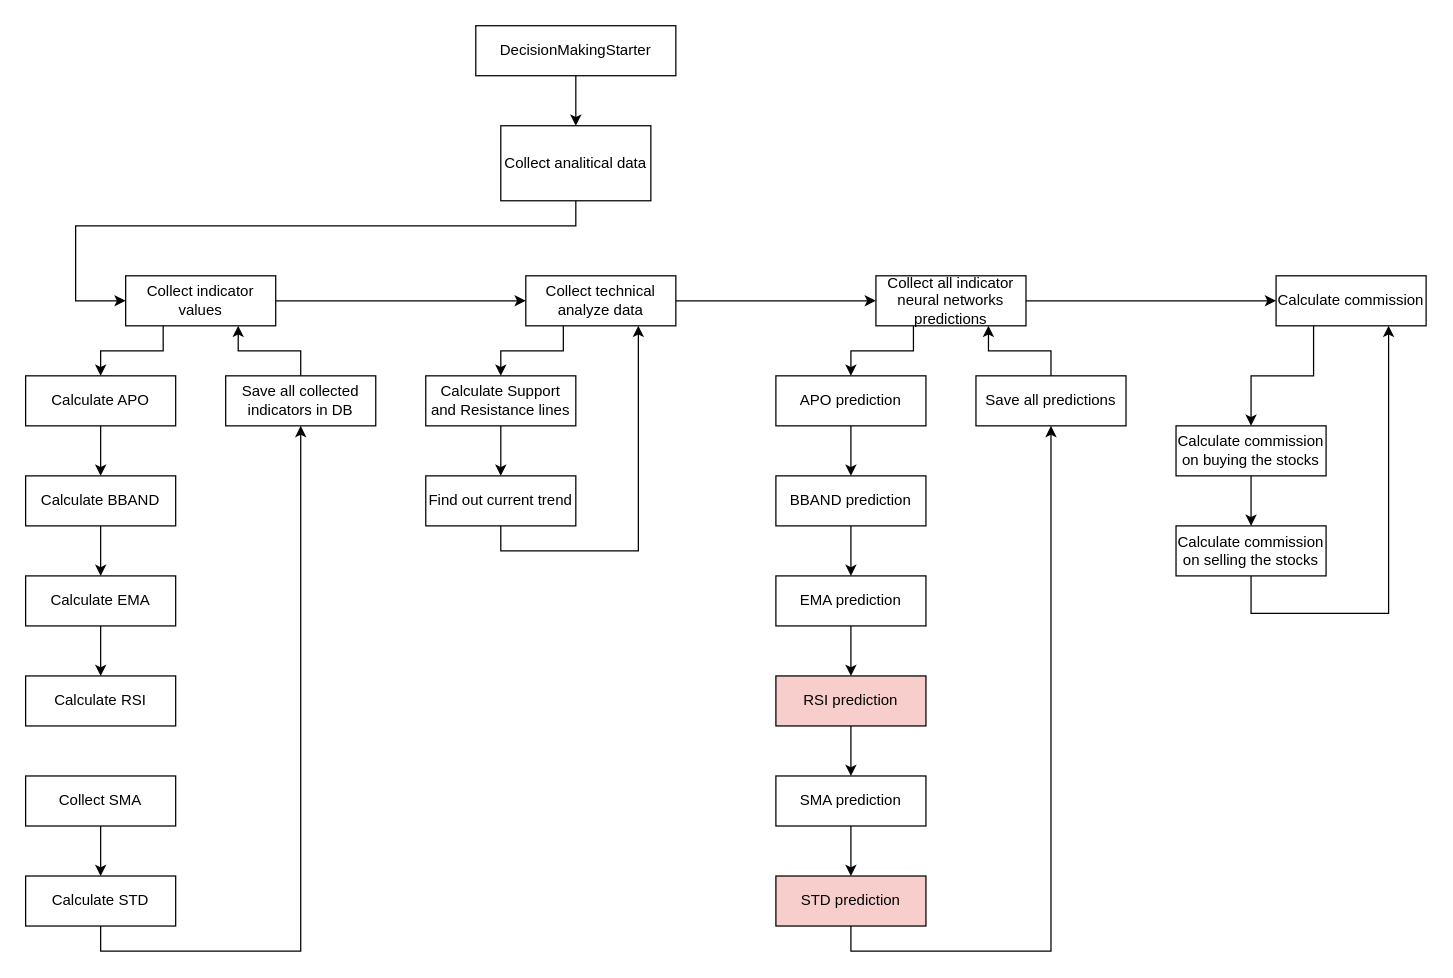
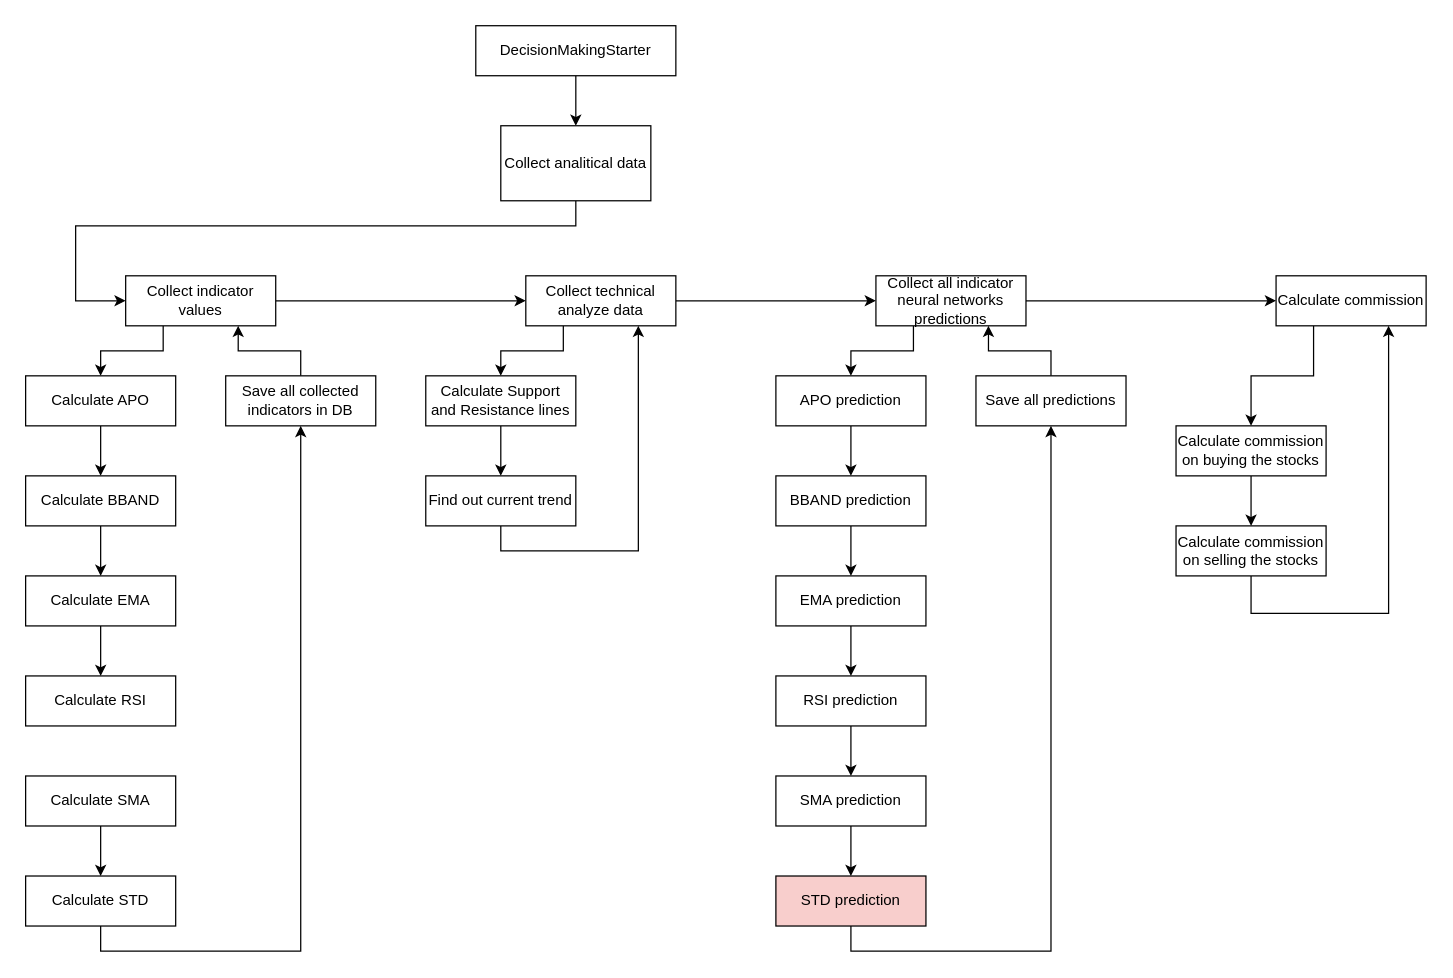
(851, 701) -> (851, 701)
(101, 801) -> (101, 801)
